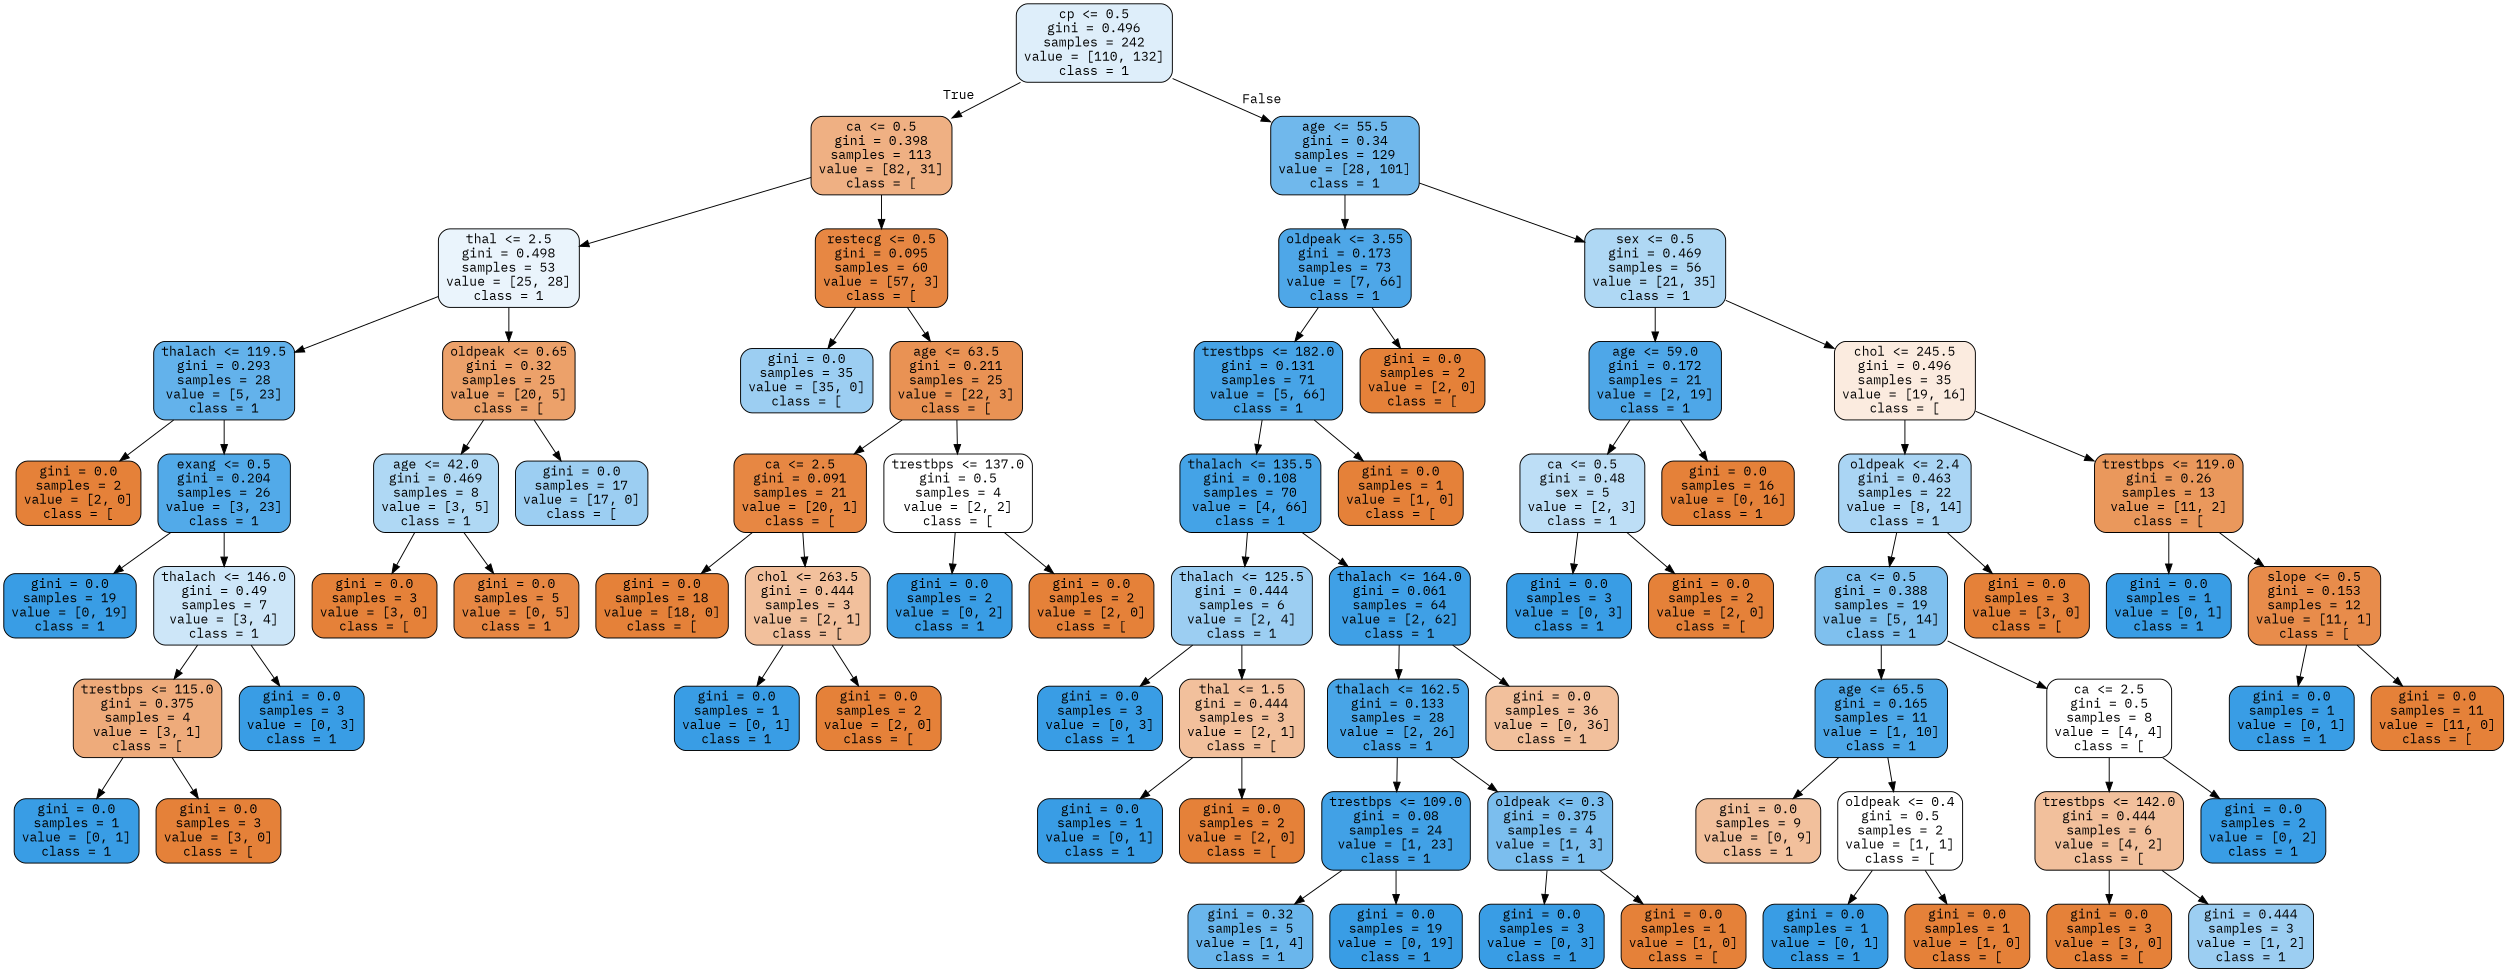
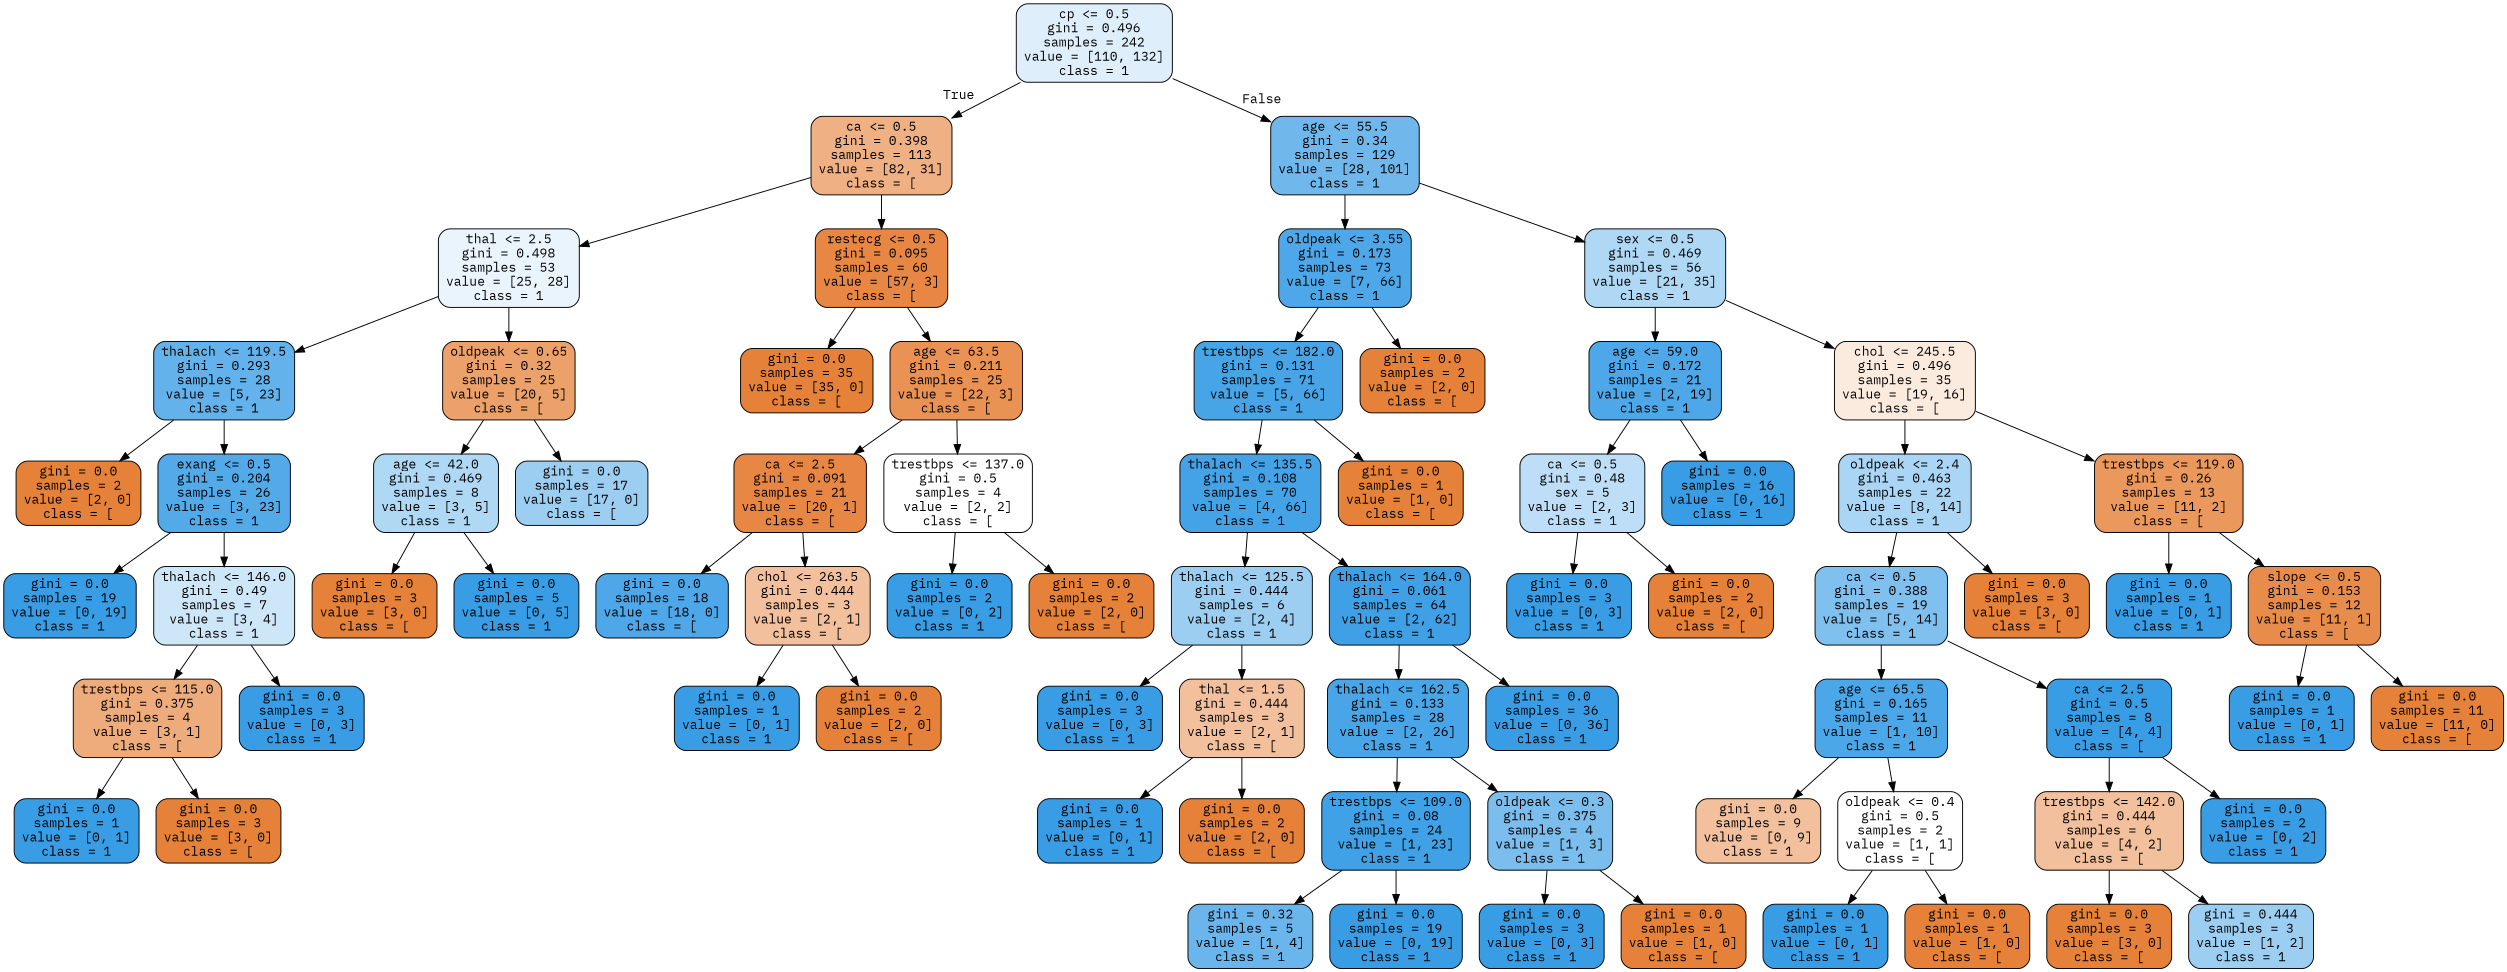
(807, 381) -> (807, 381)
(1728, 493) -> (1728, 493)
(516, 606) -> (516, 606)
(662, 606) -> (662, 606)
(1552, 718) -> (1552, 718)
(2109, 718) -> (2109, 718)
